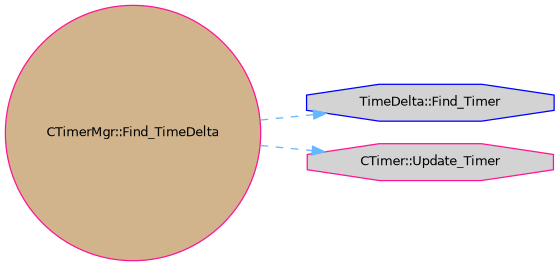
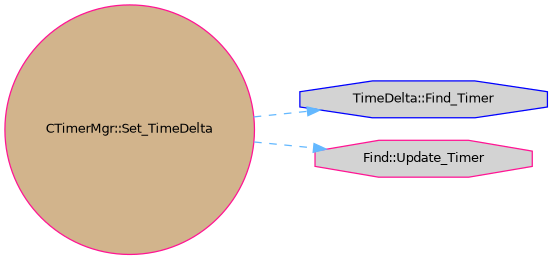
(133, 133) -> (130, 130)
(430, 162) -> (424, 159)
